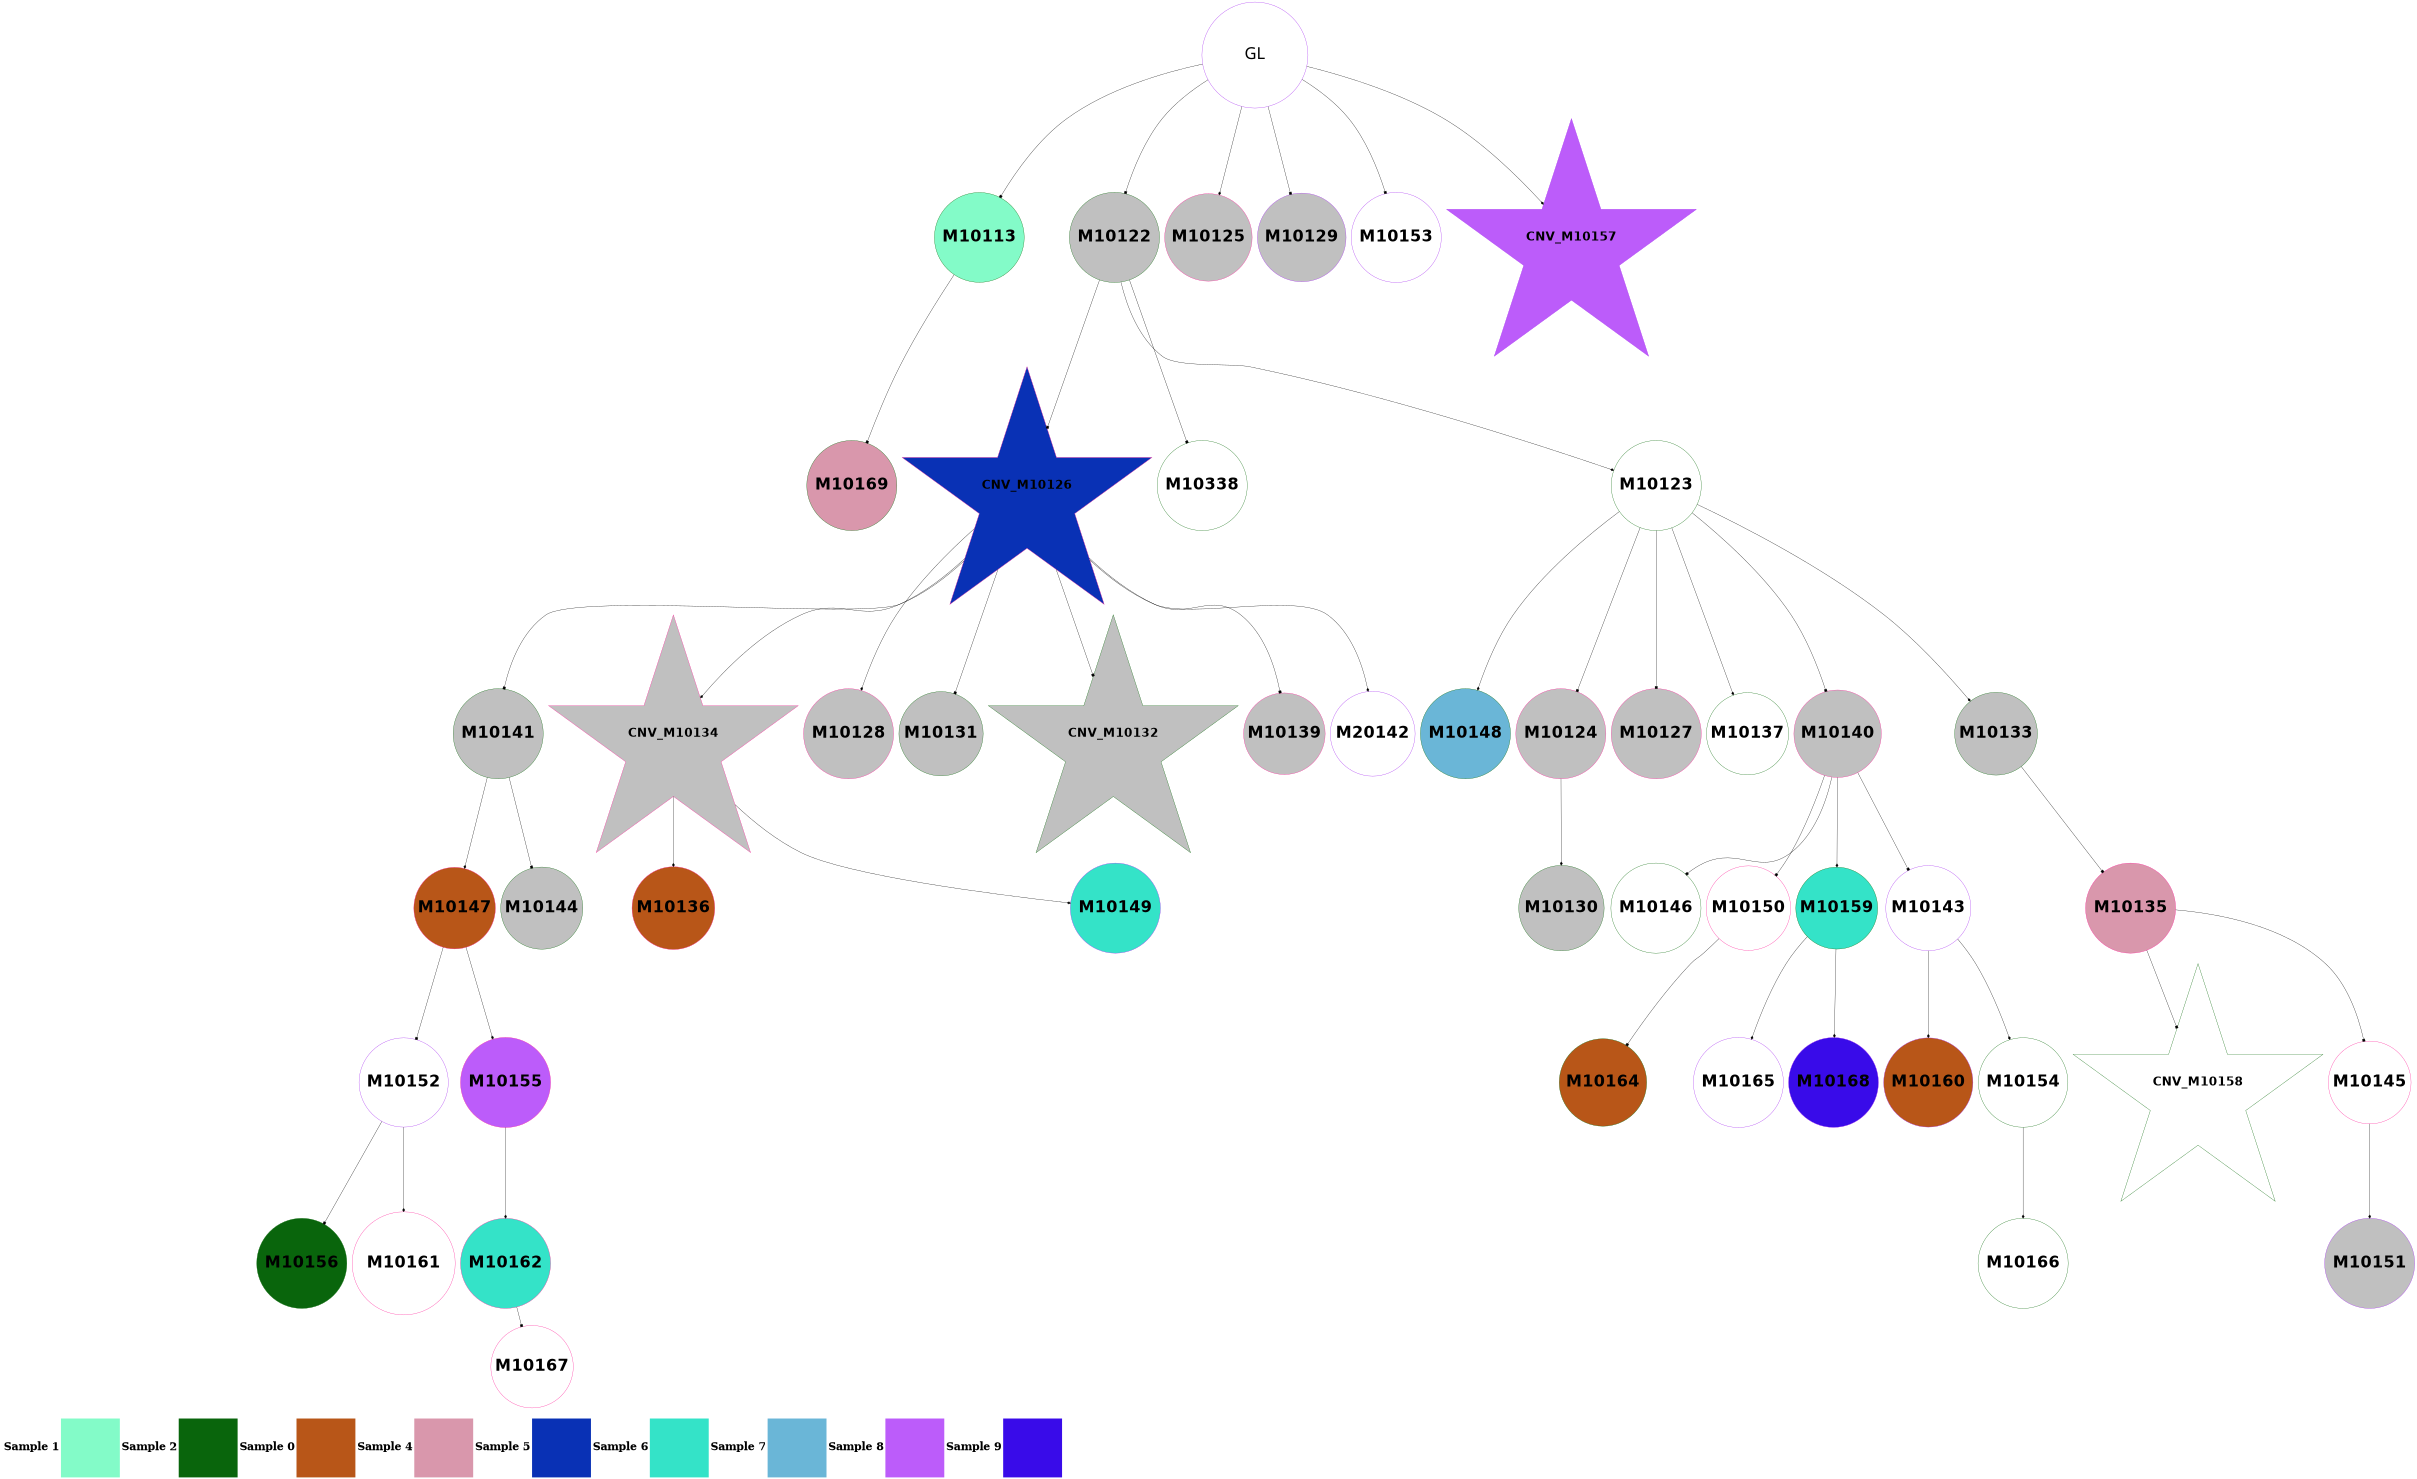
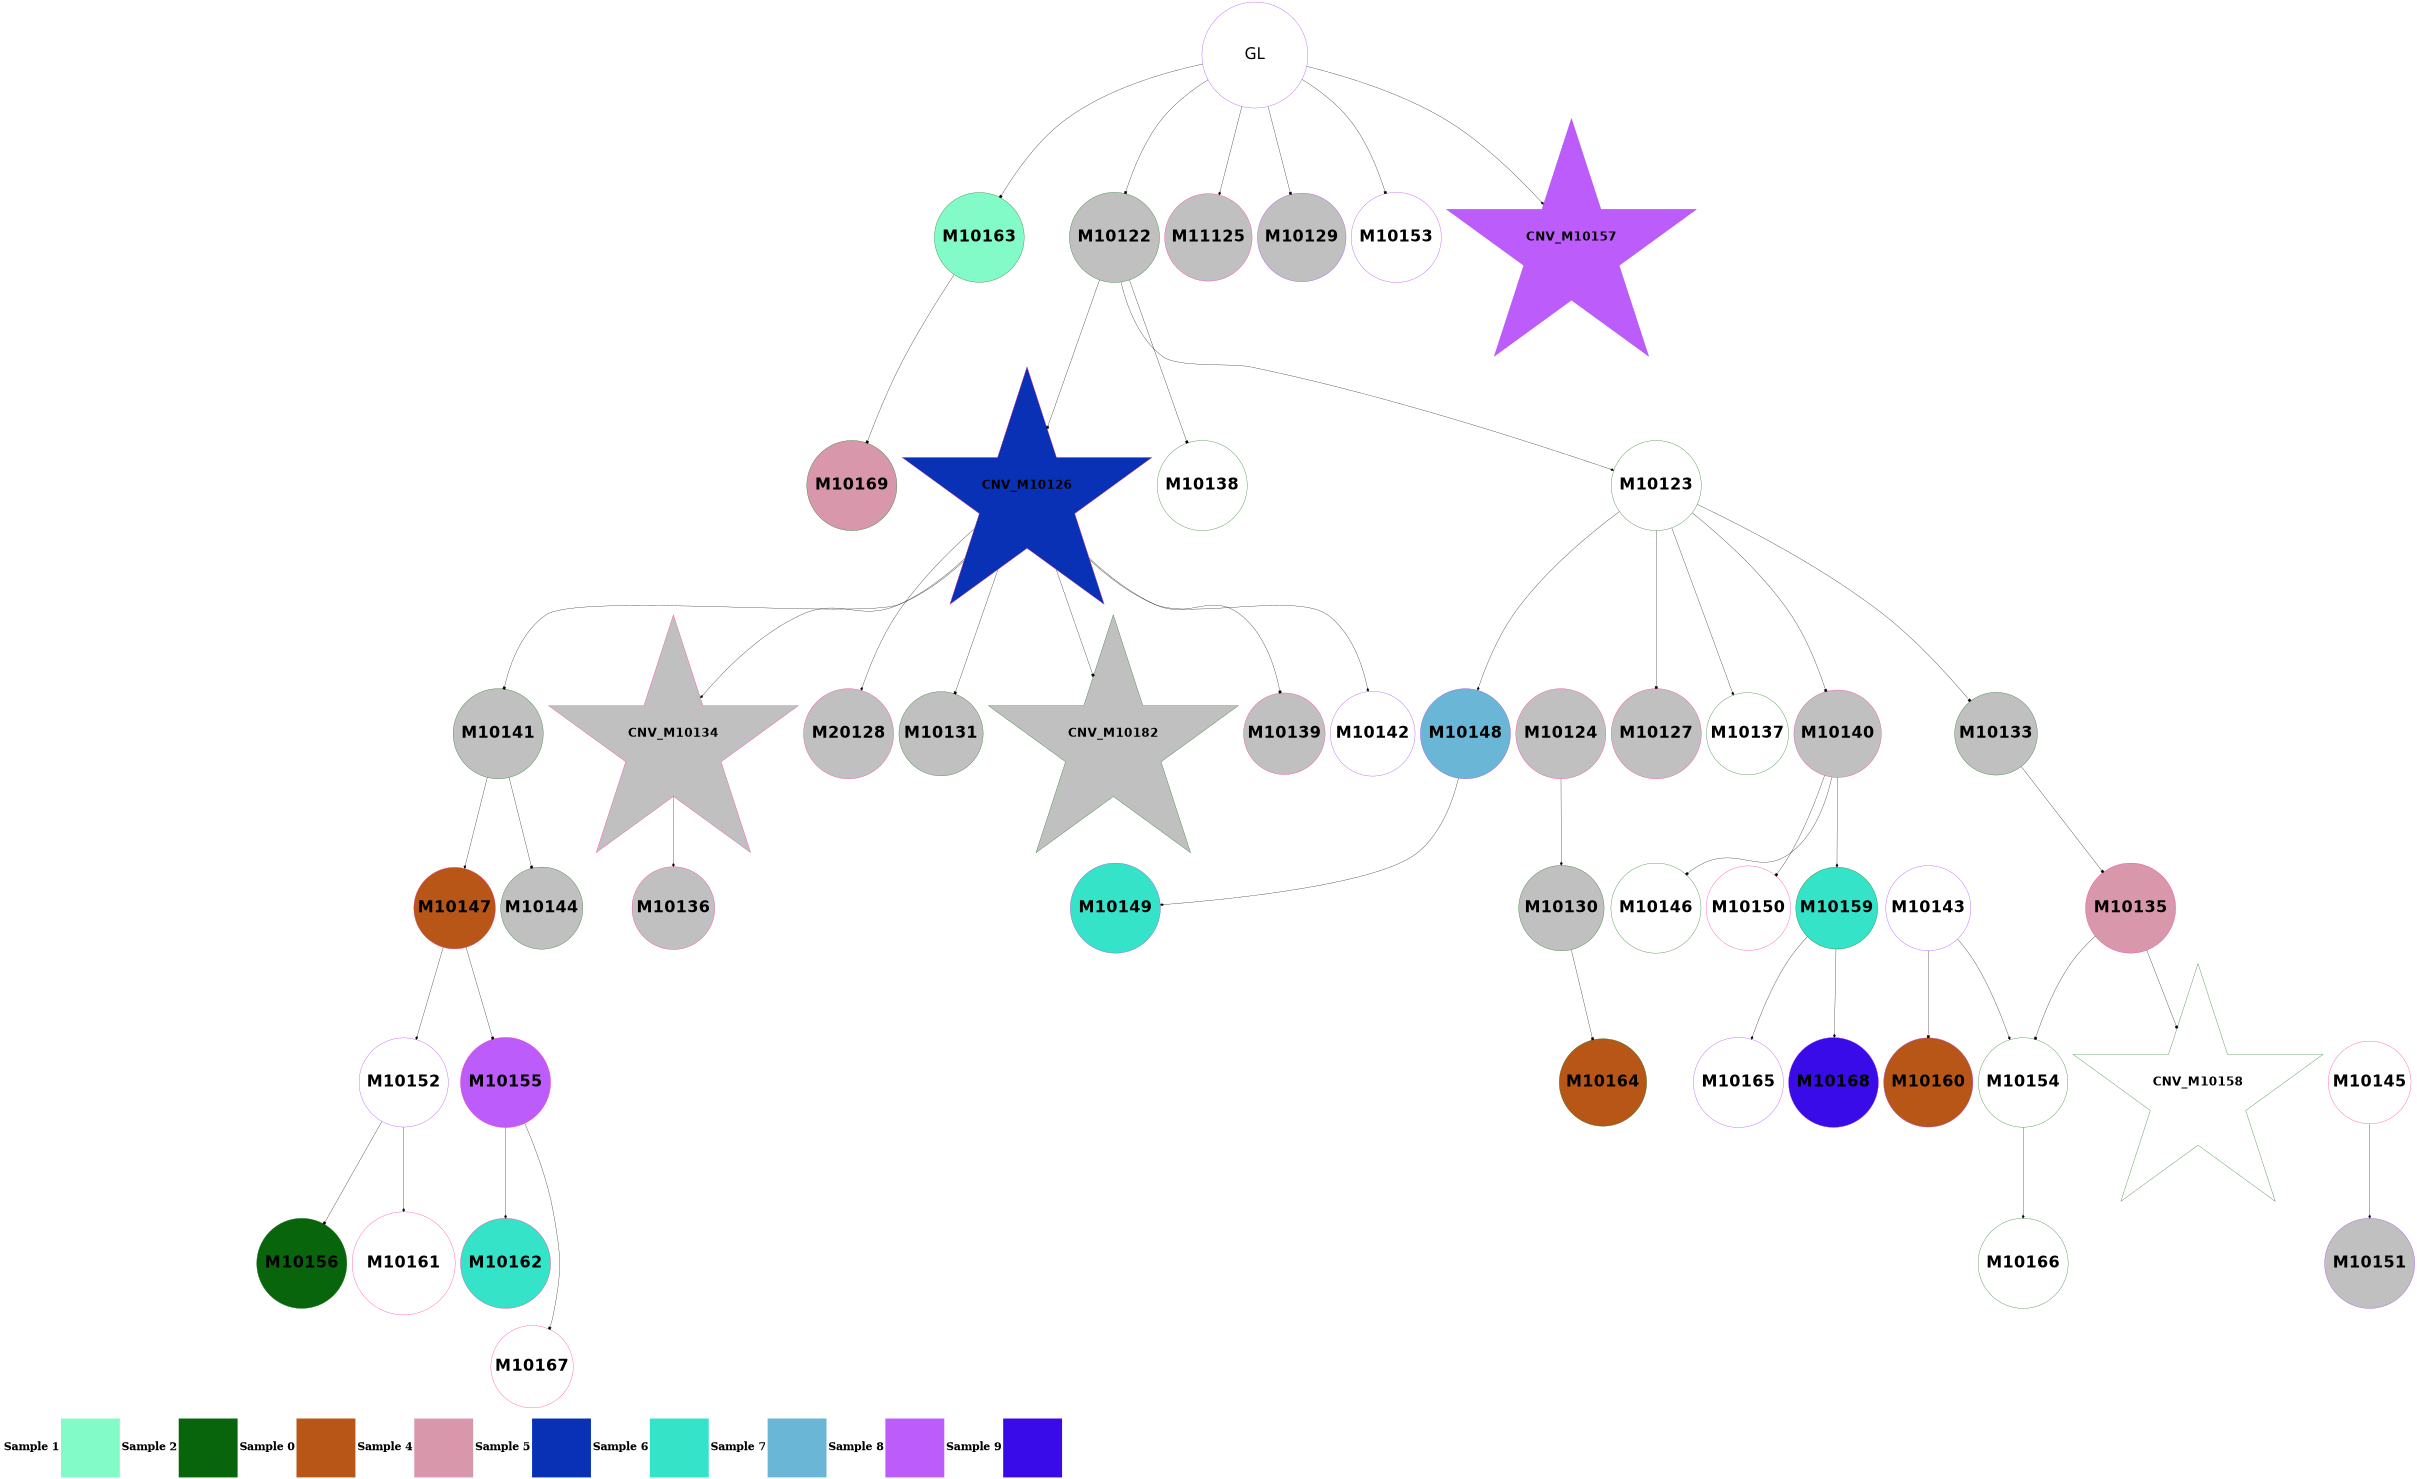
(979, 237) -> (979, 237)
(1208, 237) -> (1208, 237)
(1202, 486) -> (1202, 486)
(1844, 586) -> (1844, 586)
(1609, 608) -> none
(849, 734) -> (849, 734)
(1113, 734) -> (1113, 734)
(1373, 734) -> (1373, 734)
(1465, 734) -> (1465, 734)
(1883, 820) -> none
(892, 877) -> (1336, 882)
(673, 908) -> (673, 908)
(2294, 942) -> (2059, 982)
(1670, 987) -> (1582, 993)
(430, 992) -> (430, 992)
(479, 992) -> (479, 992)
(1928, 993) -> (1928, 993)
(519, 1315) -> (555, 1223)
